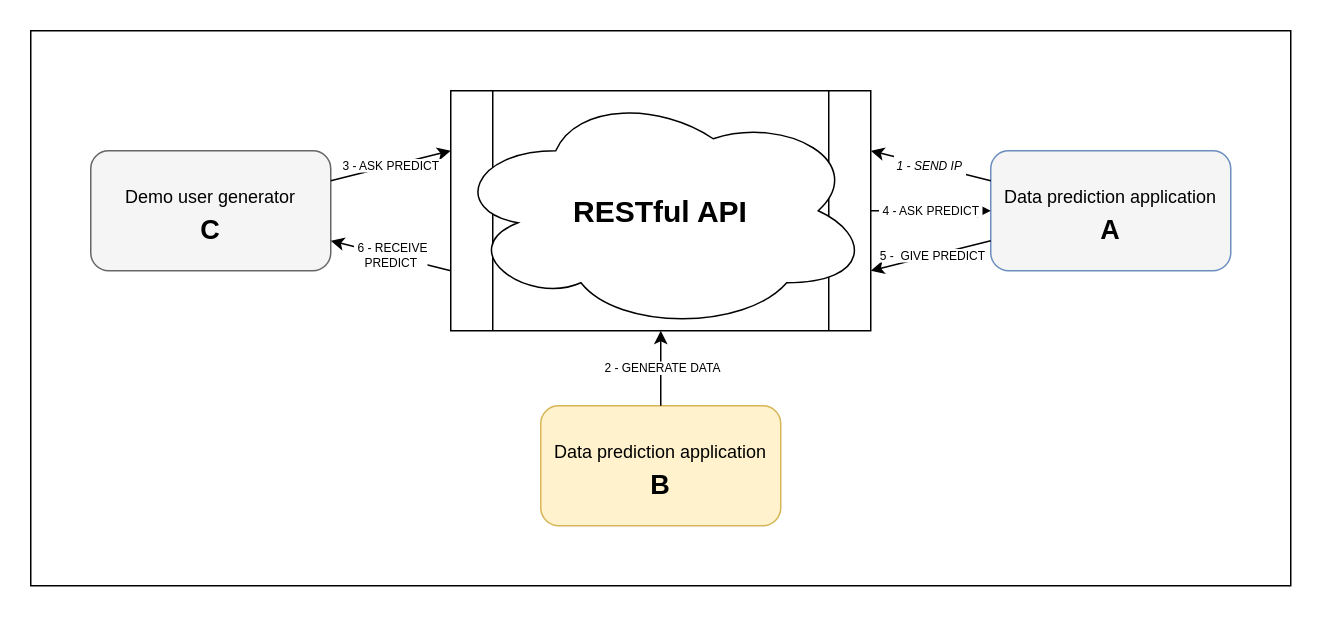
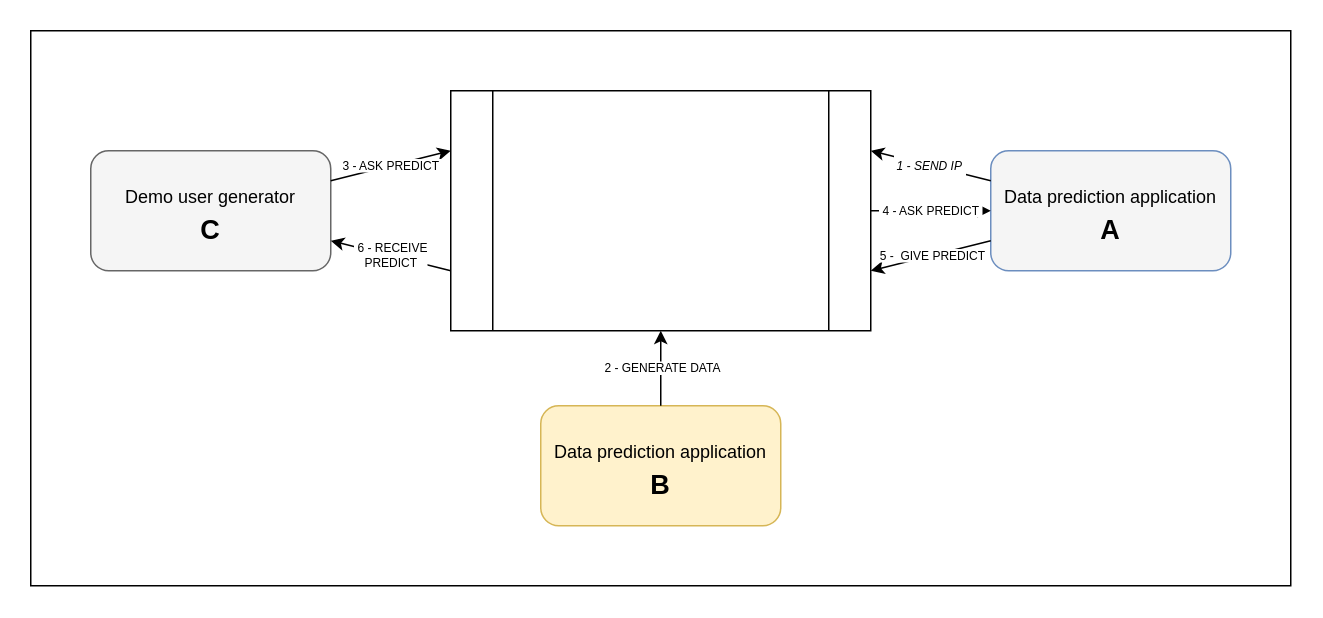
(661, 211) -> none
